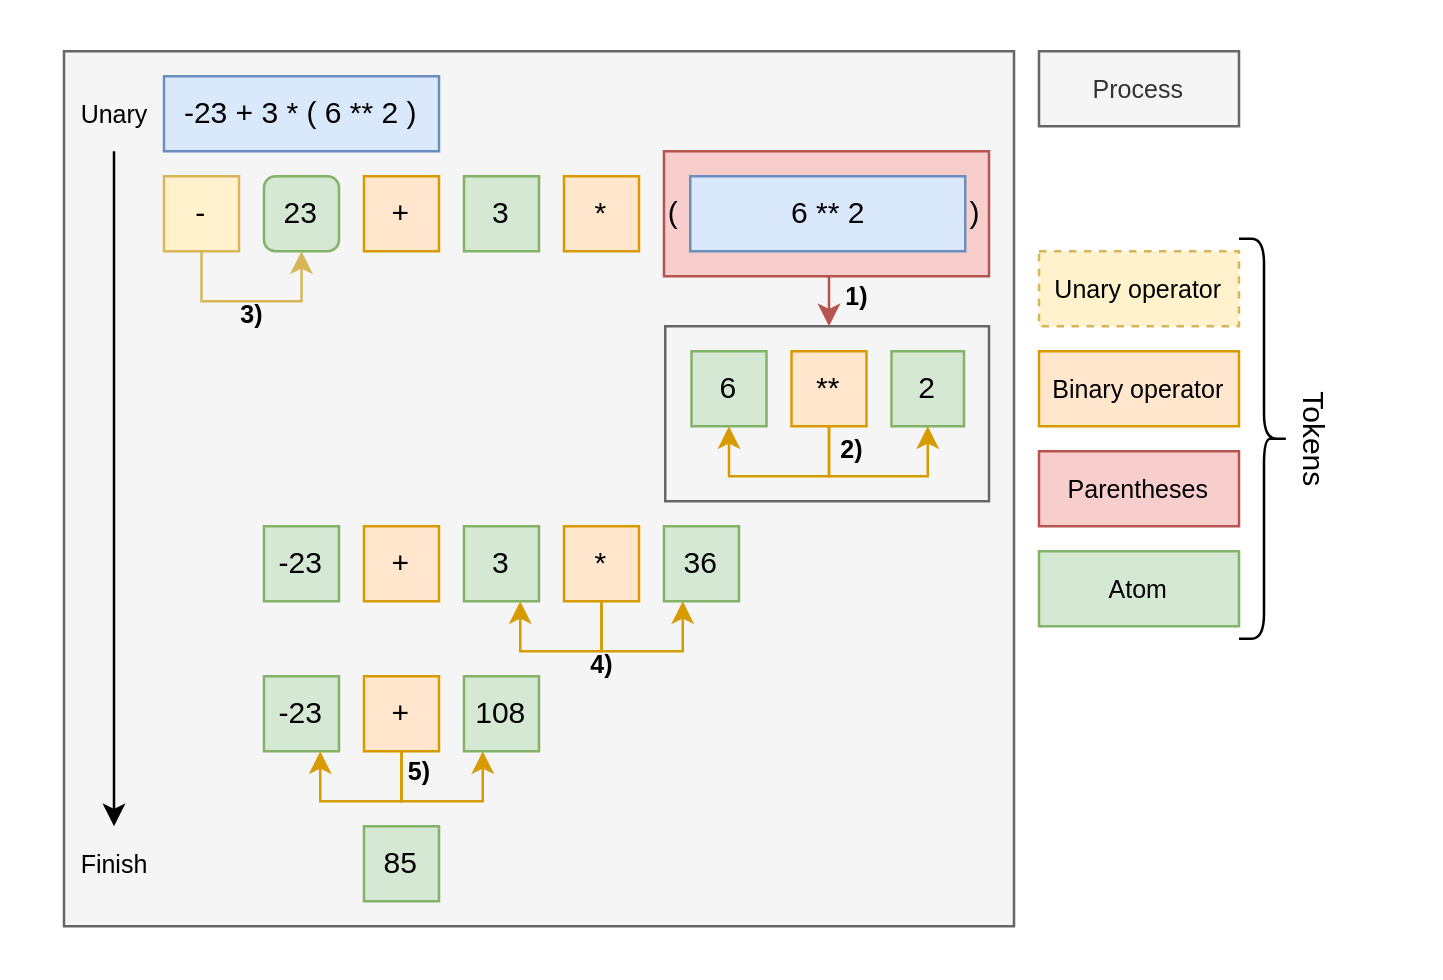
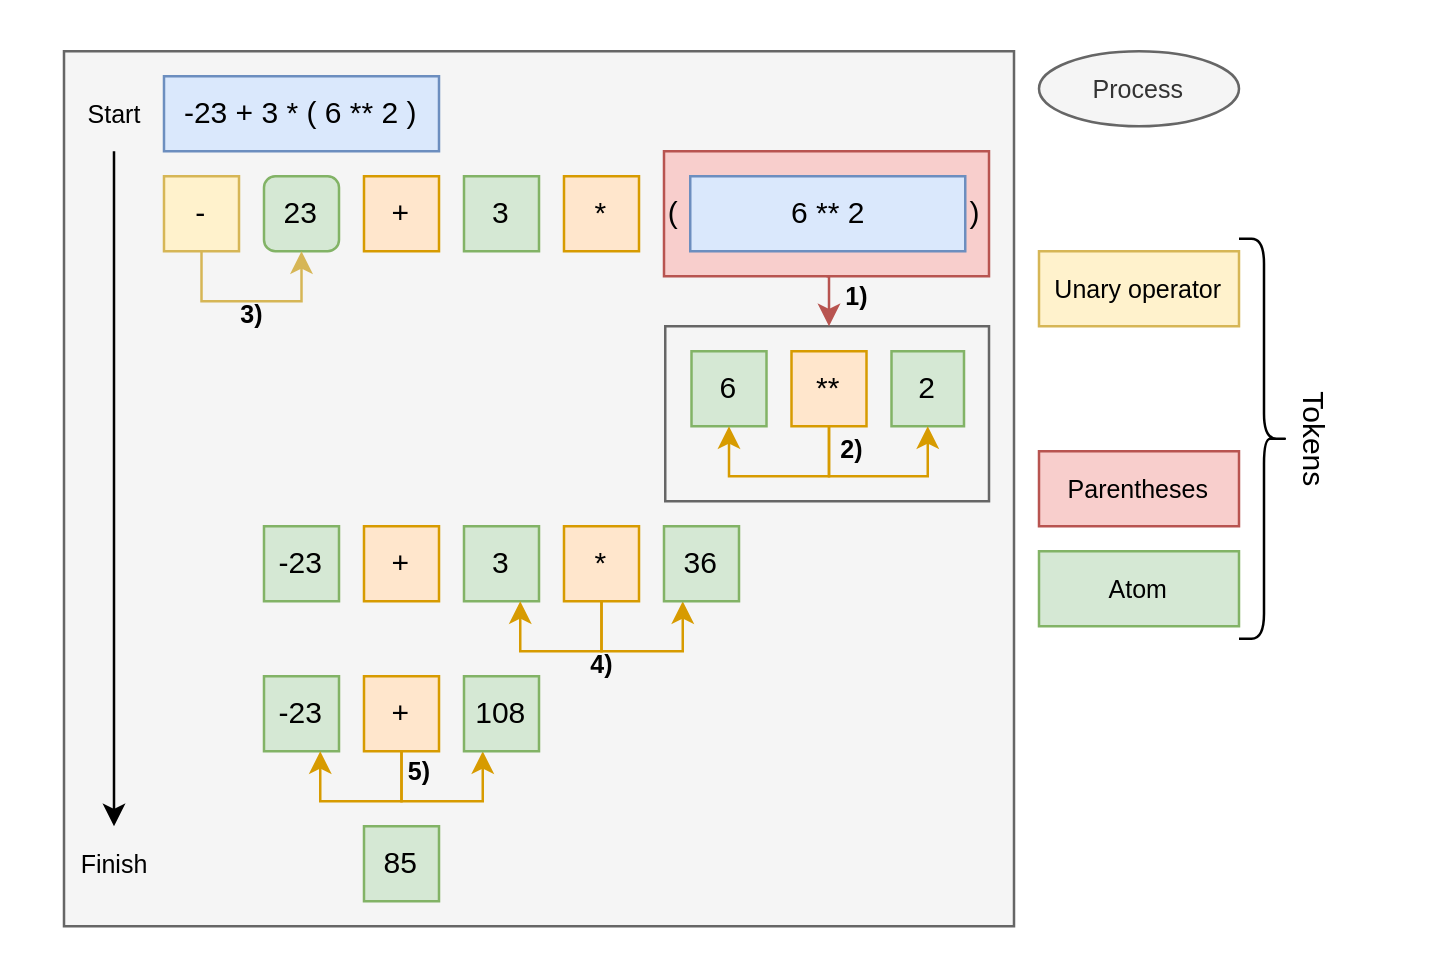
(1139, 89) -> (1139, 89)
(115, 114) -> (115, 114)
(1139, 289) -> (1139, 289)
(1139, 389) -> none
